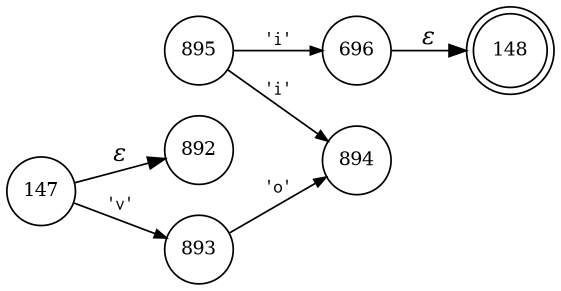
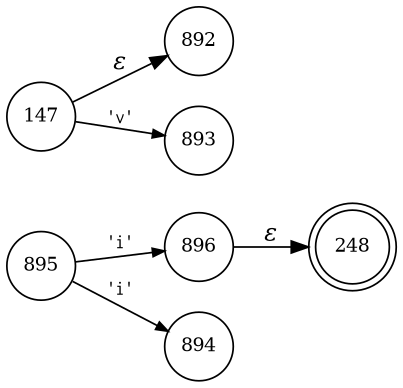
(357, 51) -> (199, 247)
(510, 51) -> (352, 247)
(272, 208) -> none
